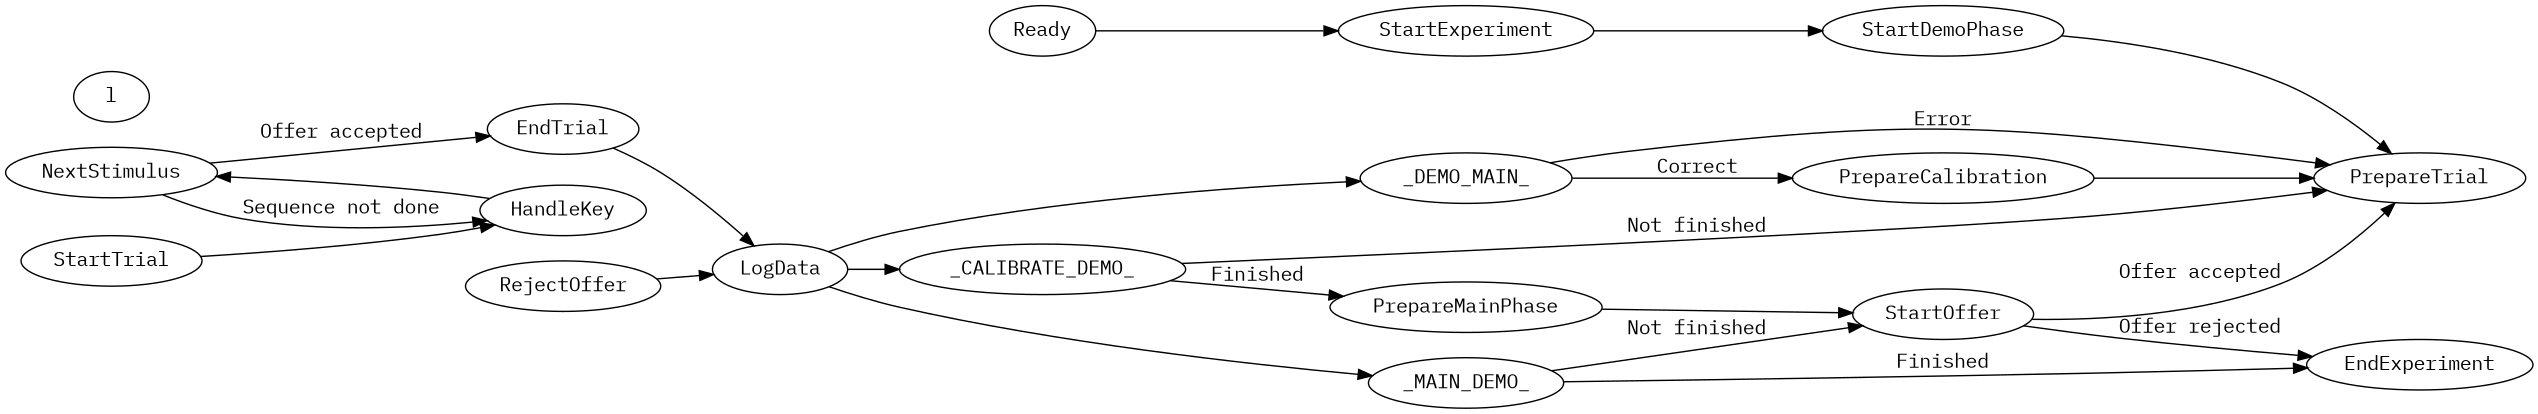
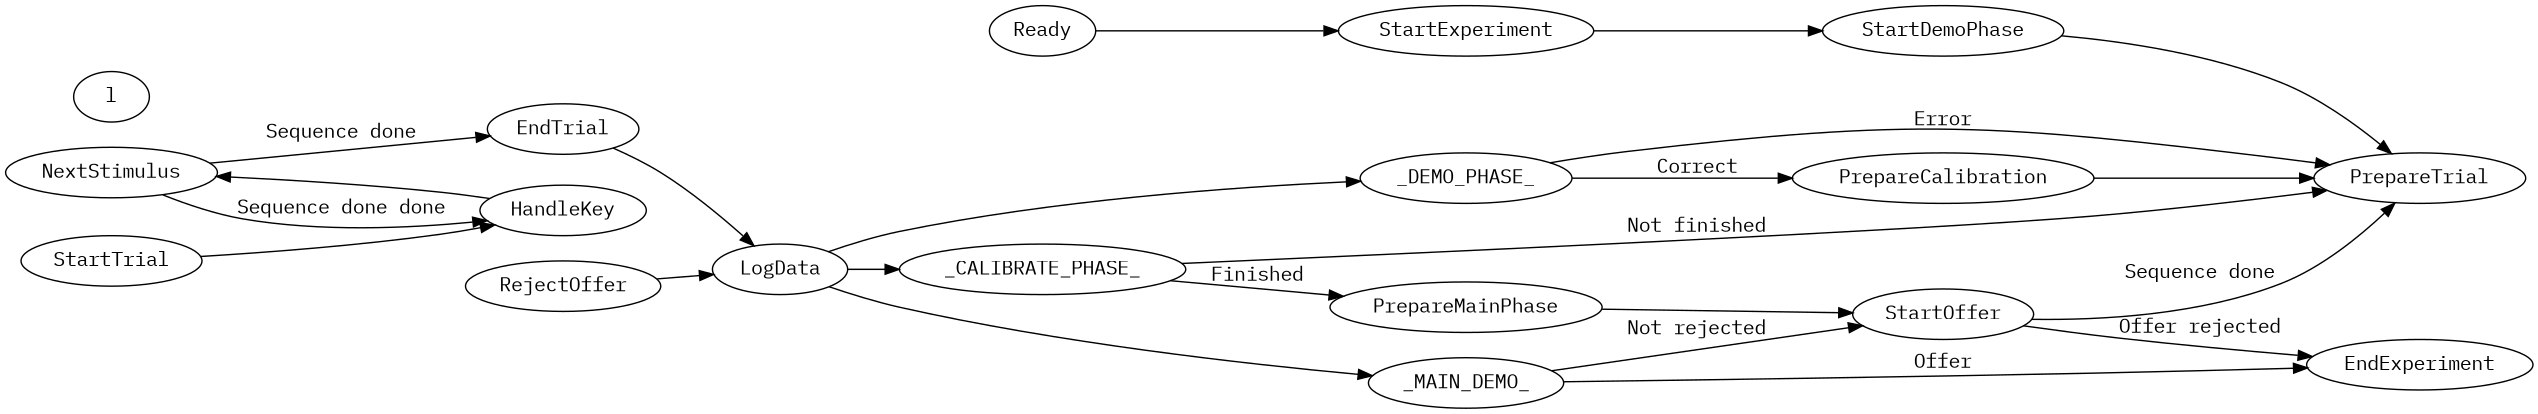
(341, 133) -> (341, 133)
(1466, 178) -> (1466, 178)
(341, 208) -> (341, 208)
(1043, 269) -> (1043, 269)
(2200, 273) -> (2200, 273)
(1697, 329) -> (1697, 329)
(1943, 363) -> (1943, 363)
